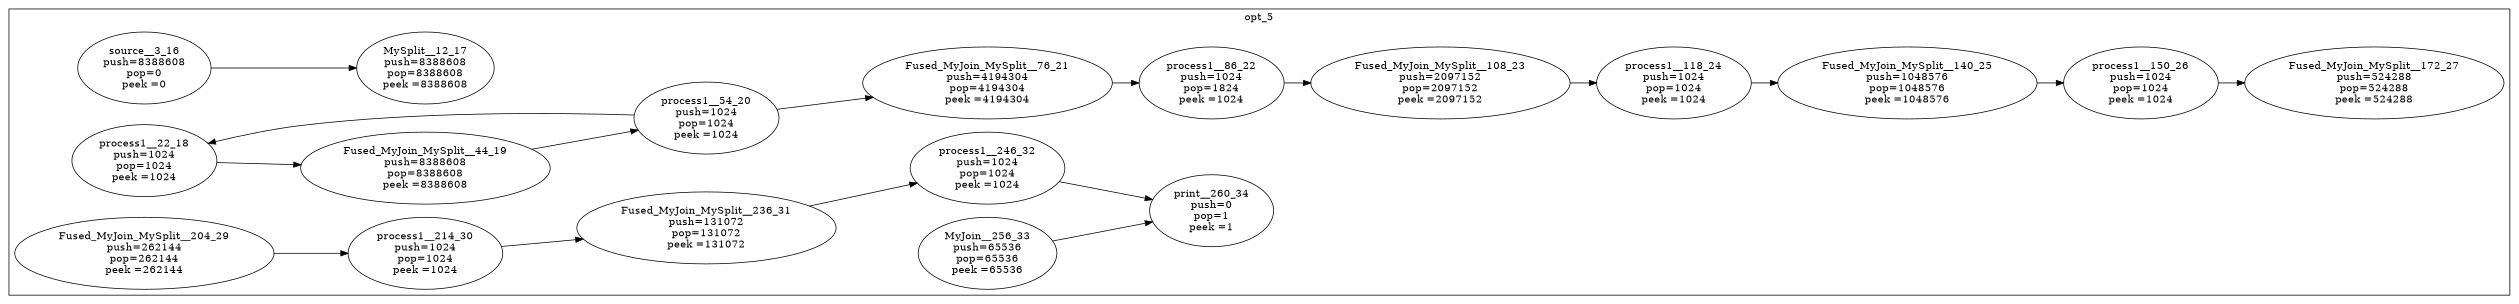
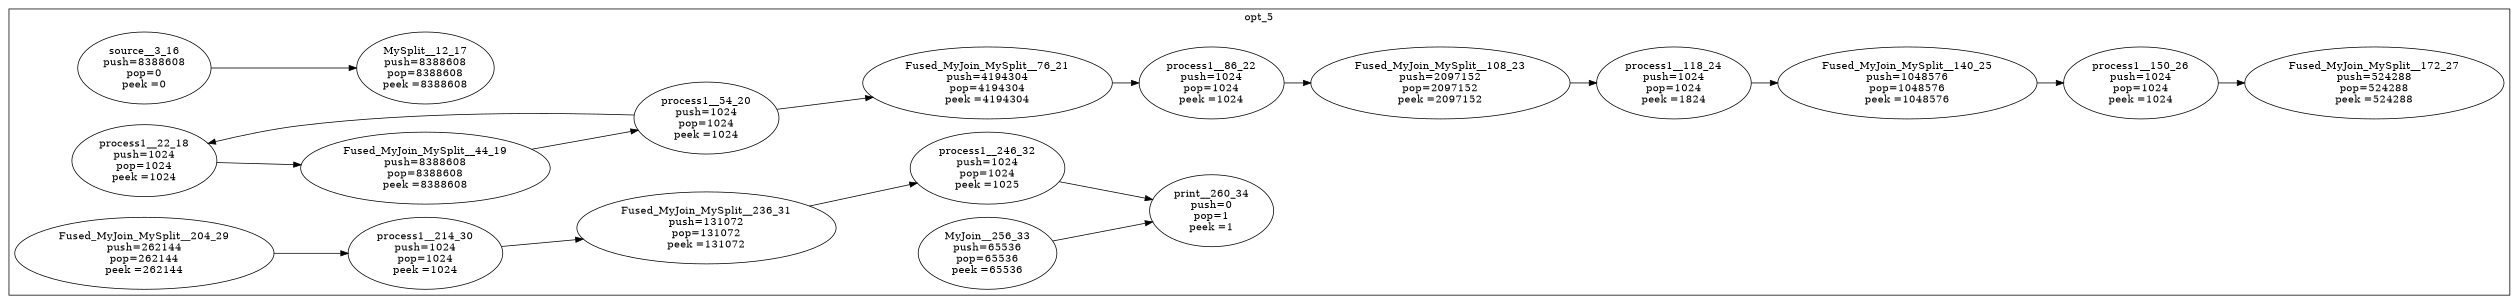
(1212, 83) -> (1212, 83)
(1674, 83) -> (1674, 83)
(988, 168) -> (988, 168)
